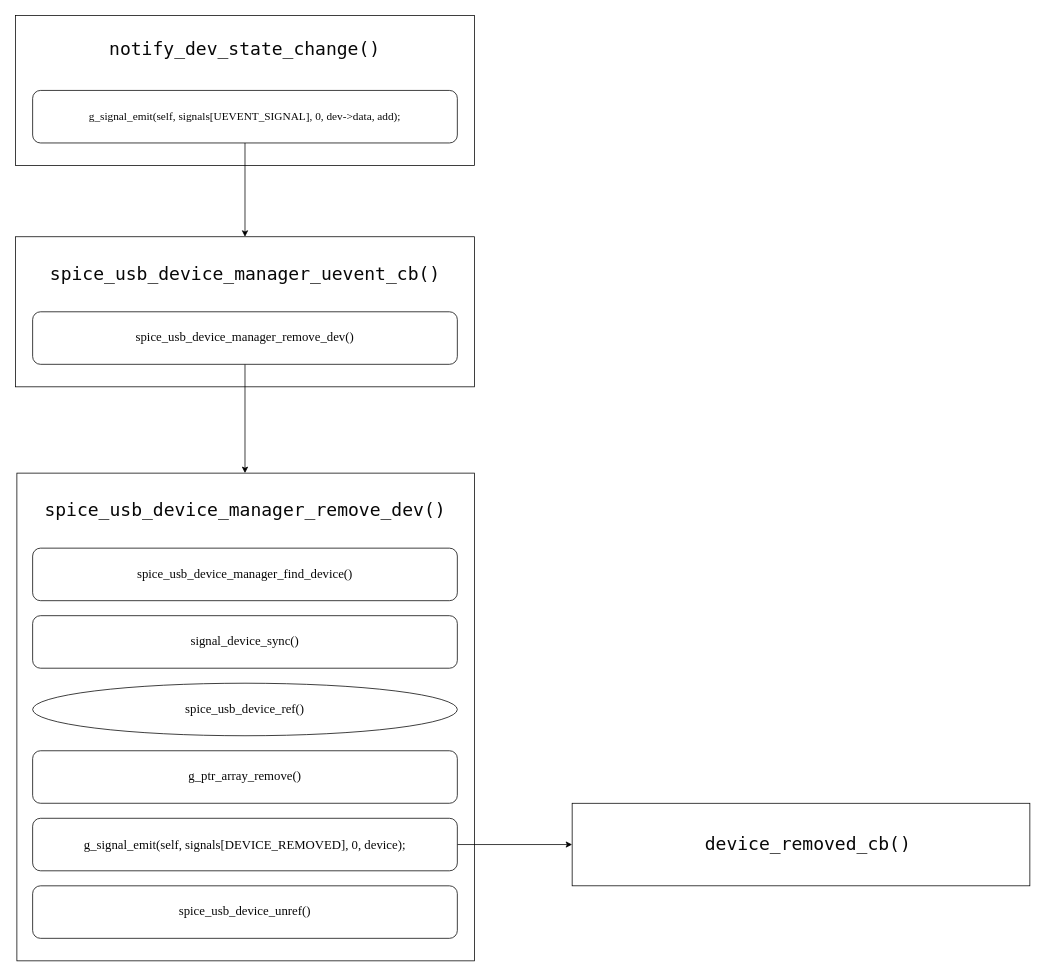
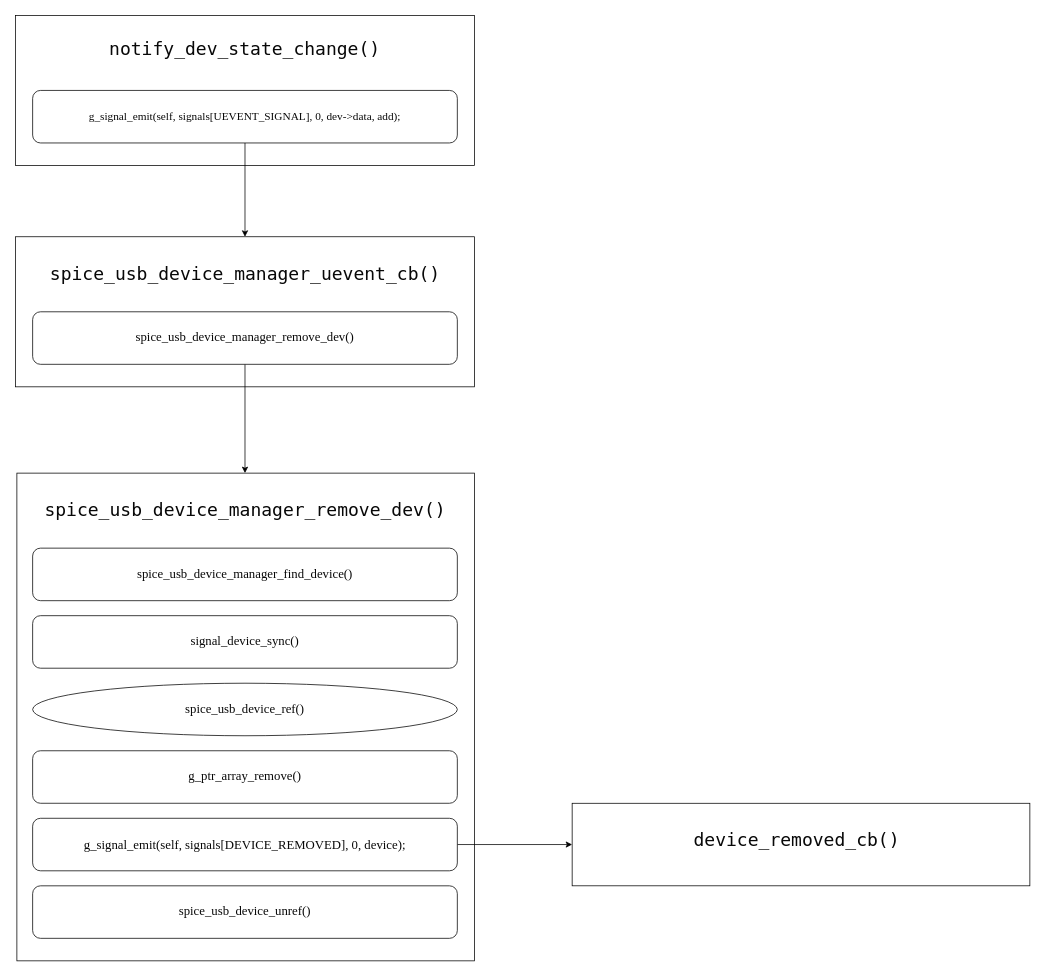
(807, 844) -> (796, 840)
